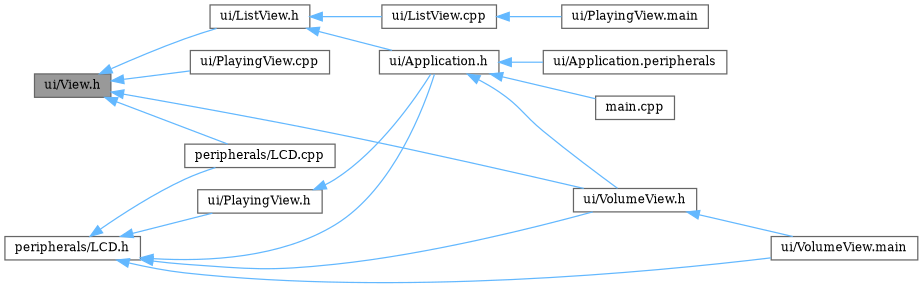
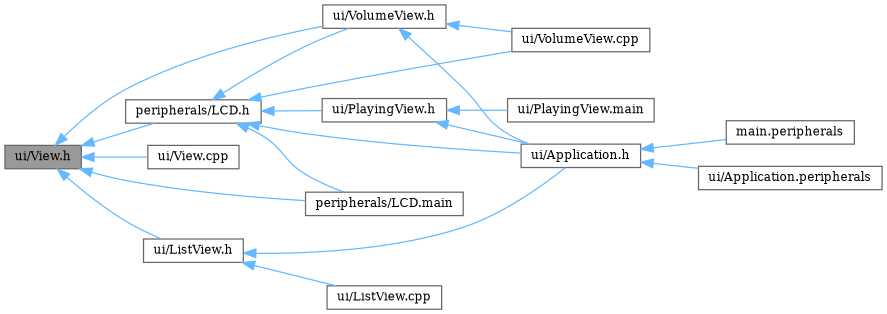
(535, 17) -> (492, 110)
(260, 62) -> (193, 157)
(635, 108) -> (790, 132)
none -> (124, 133)
(547, 135) -> (468, 93)
(260, 156) -> (384, 204)
(844, 248) -> (581, 40)
